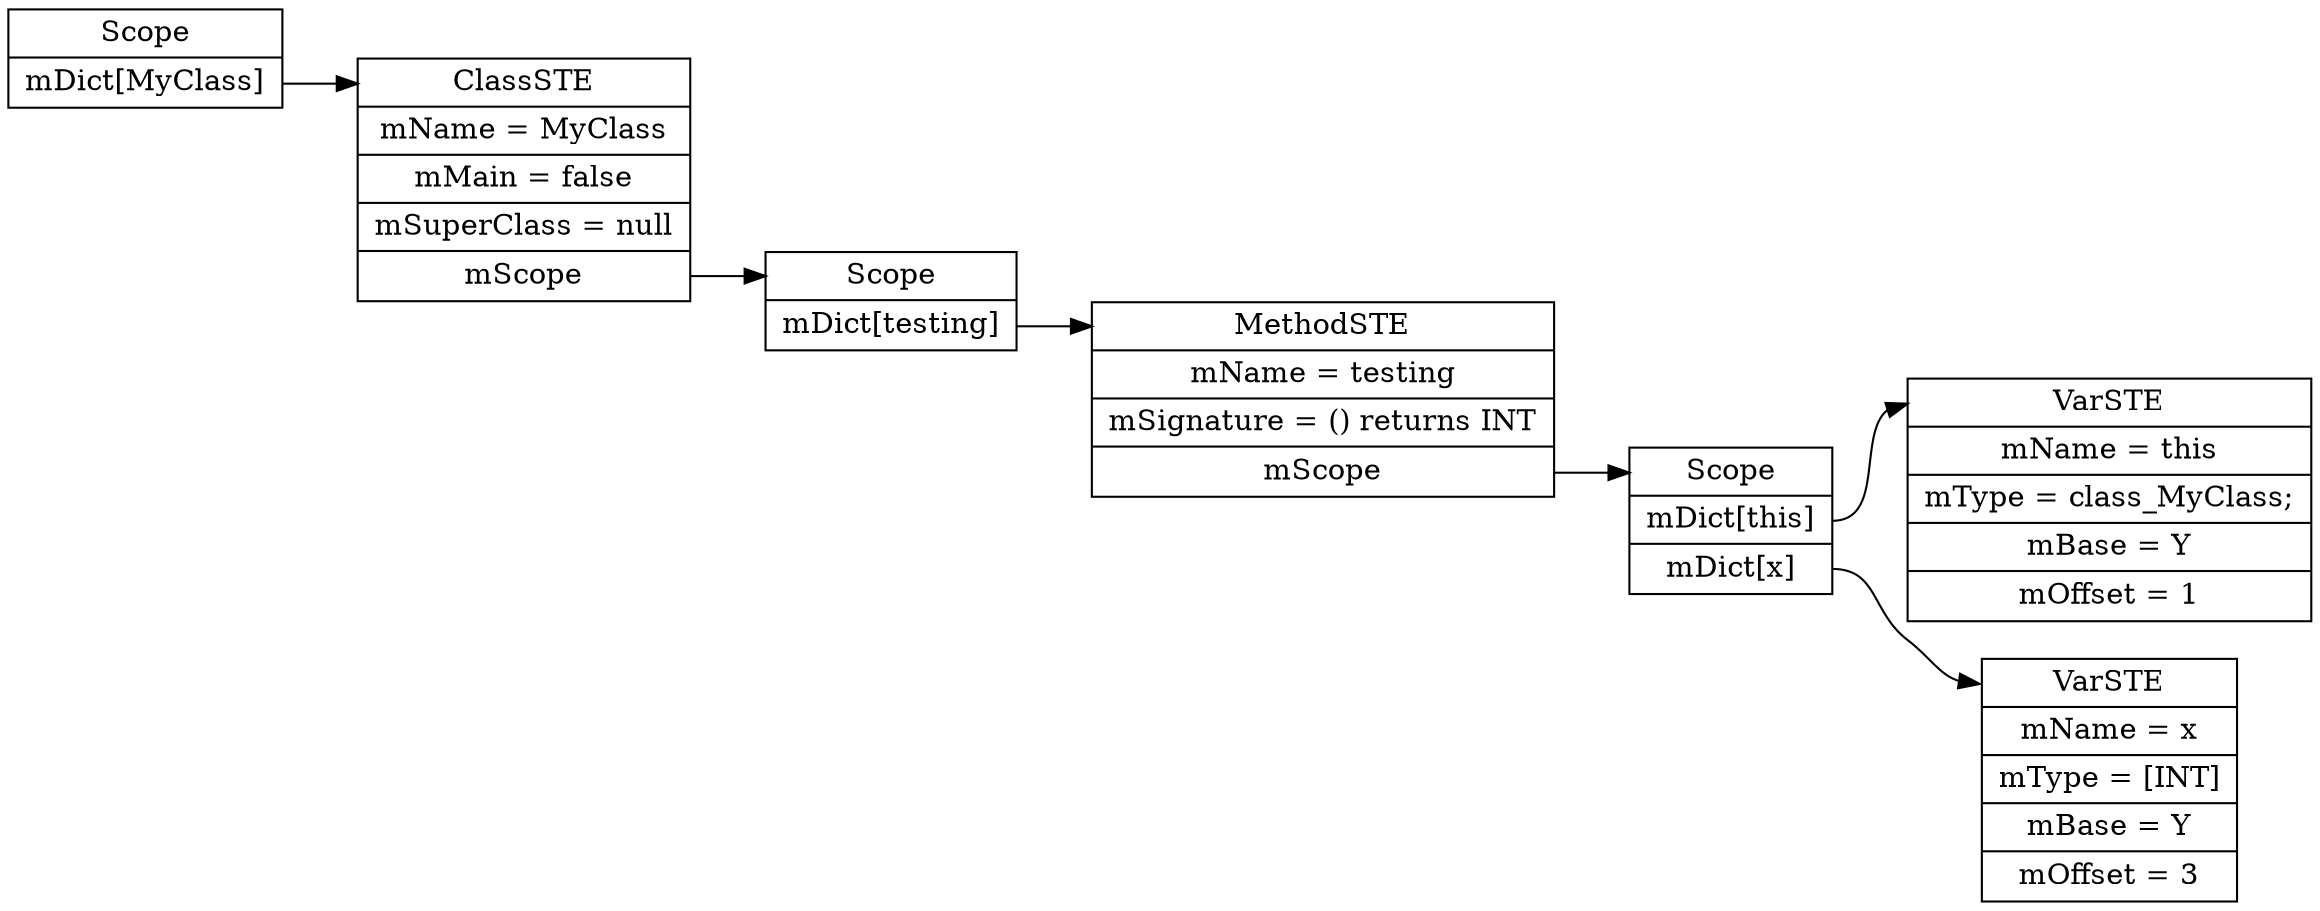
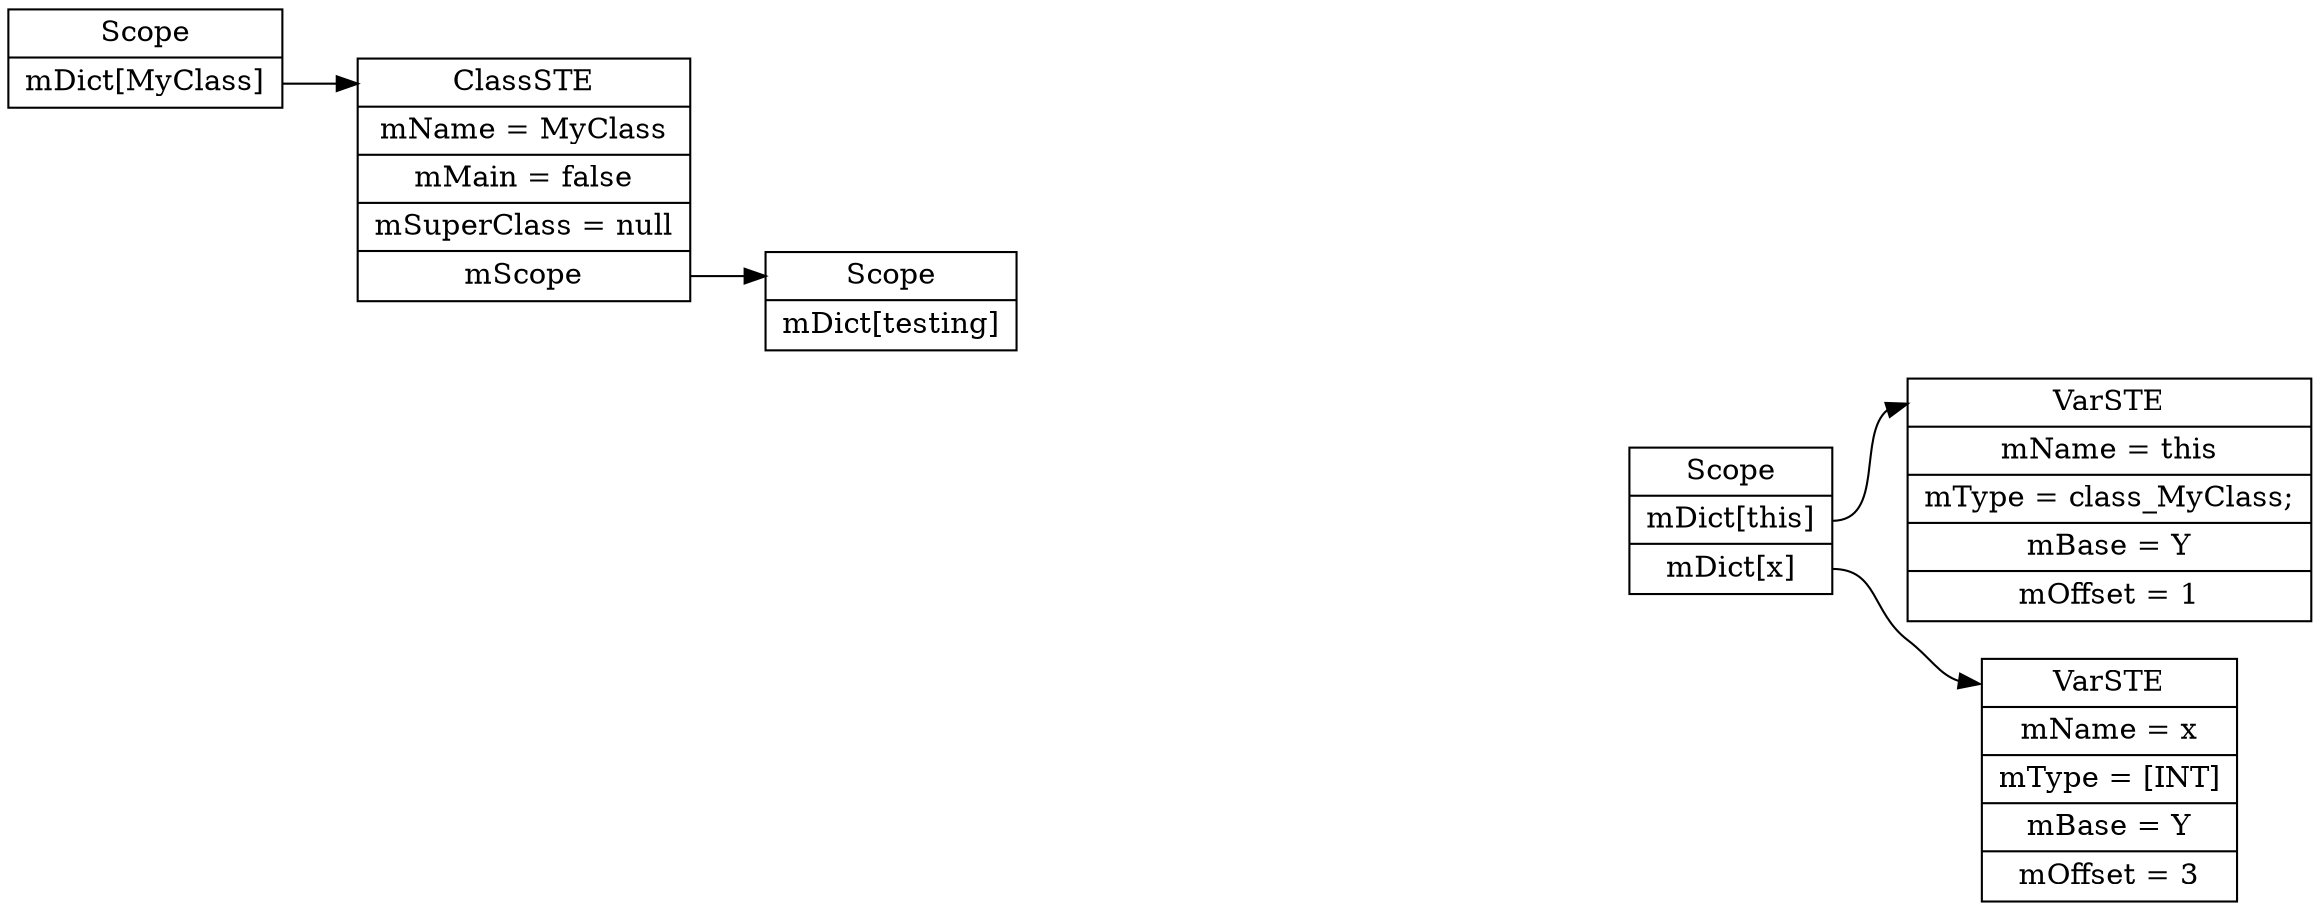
(1323, 400) -> none
